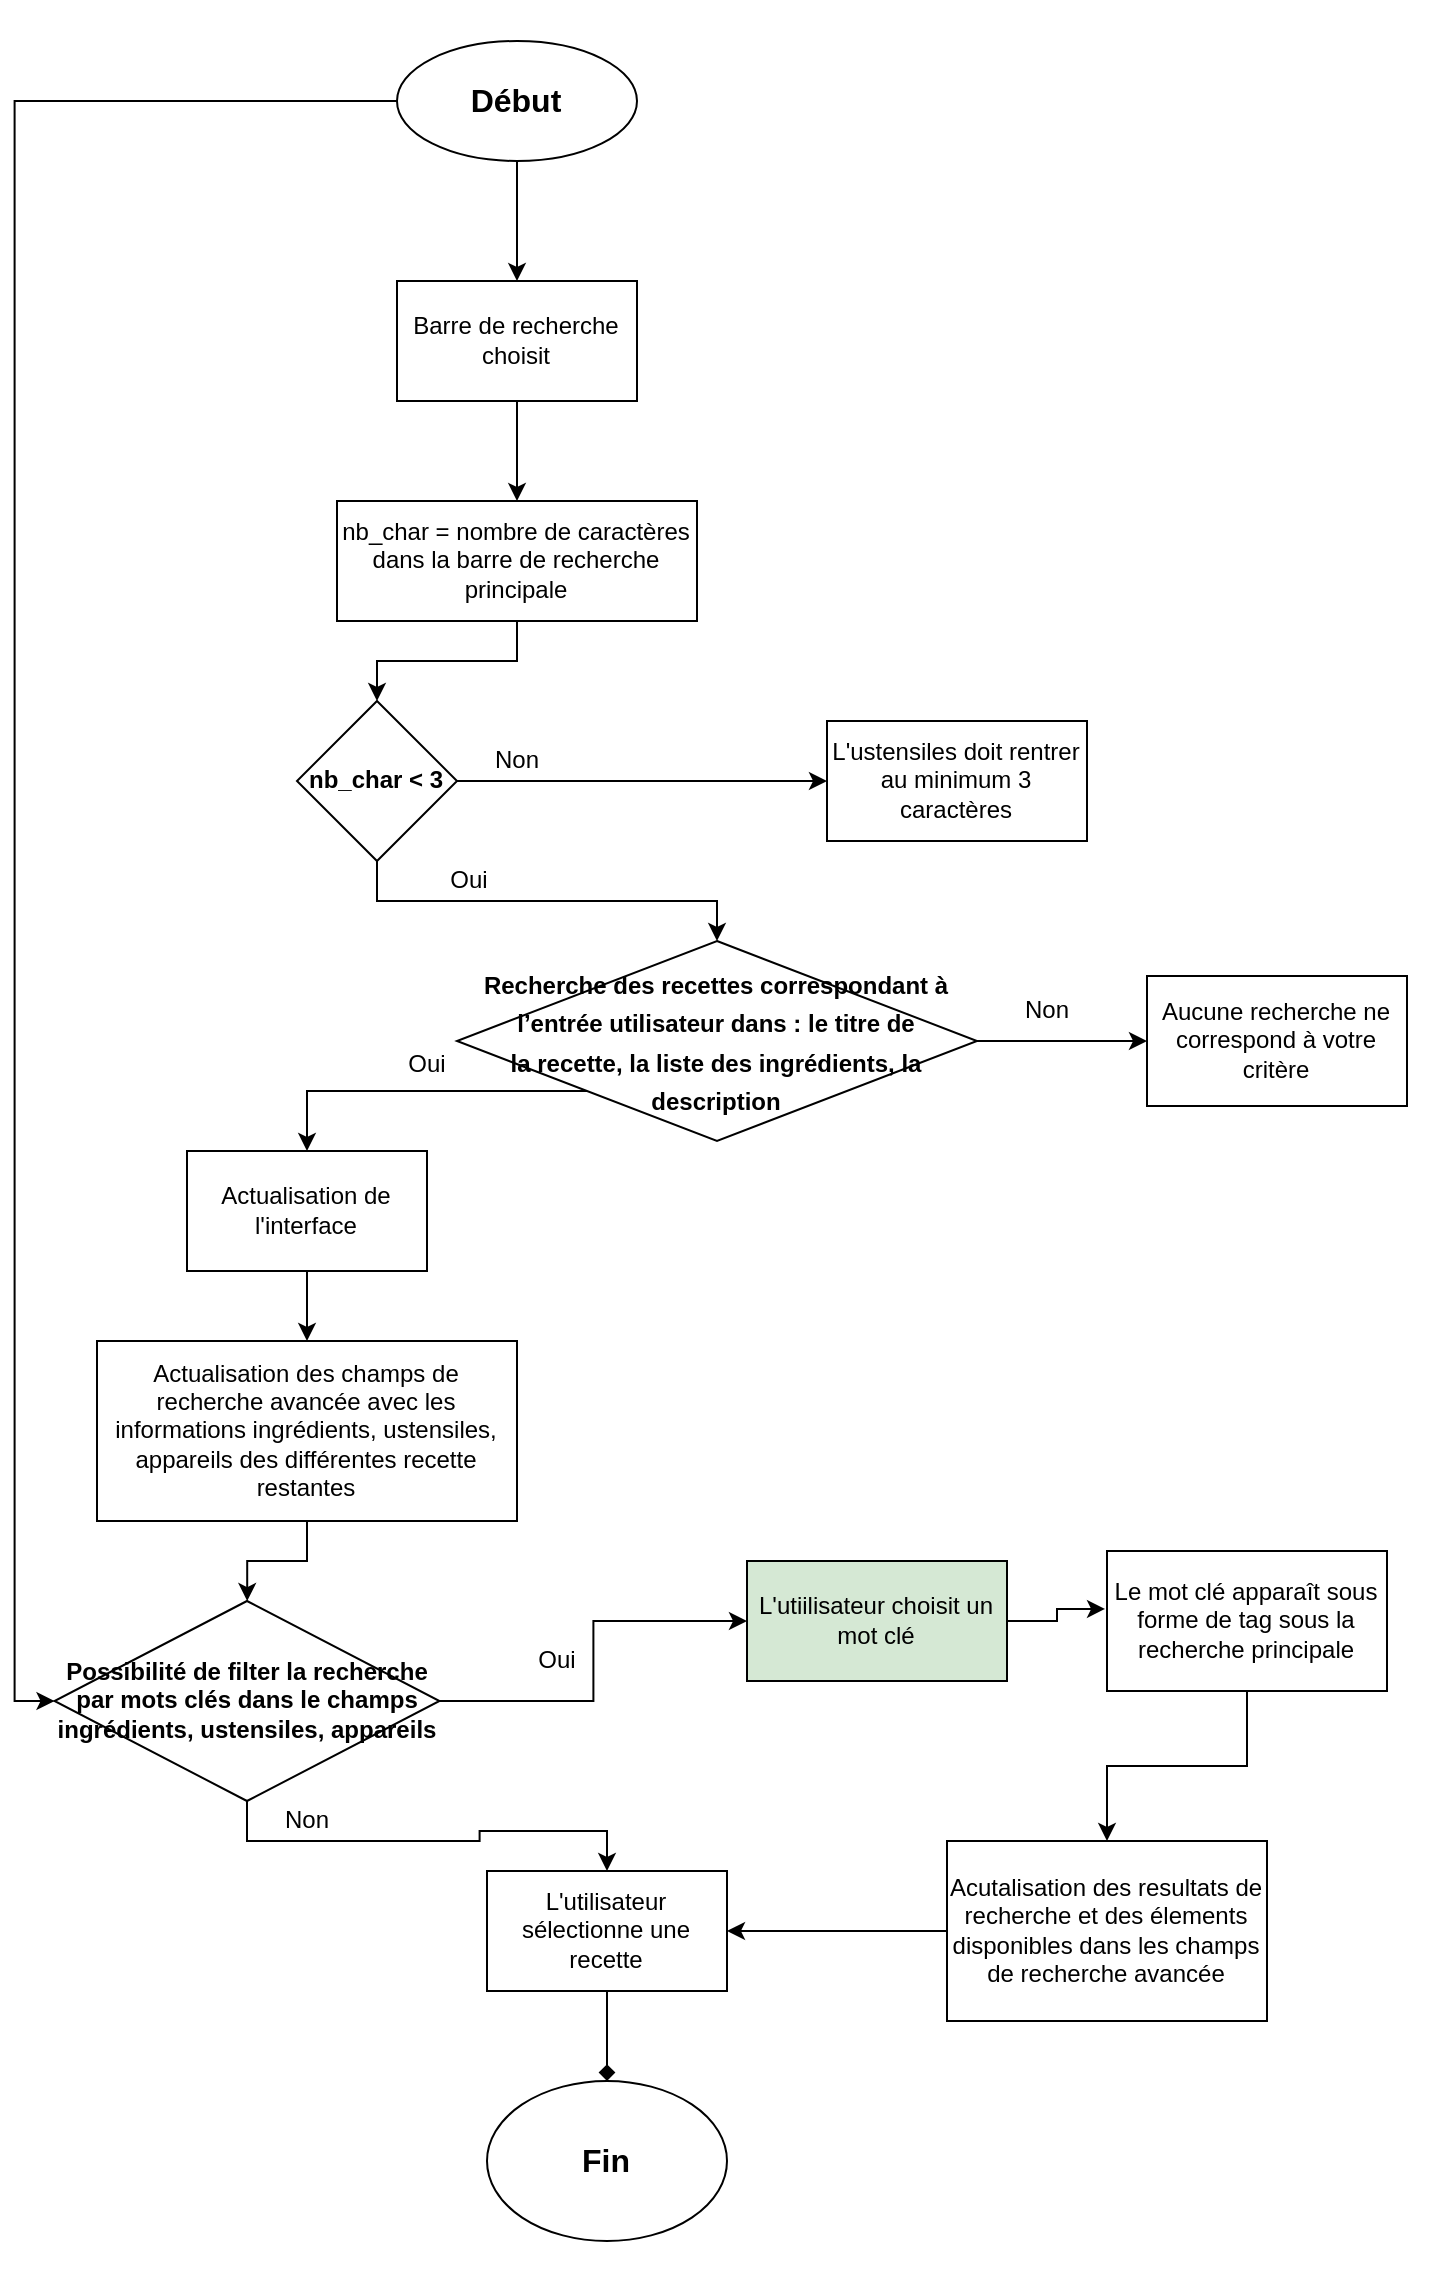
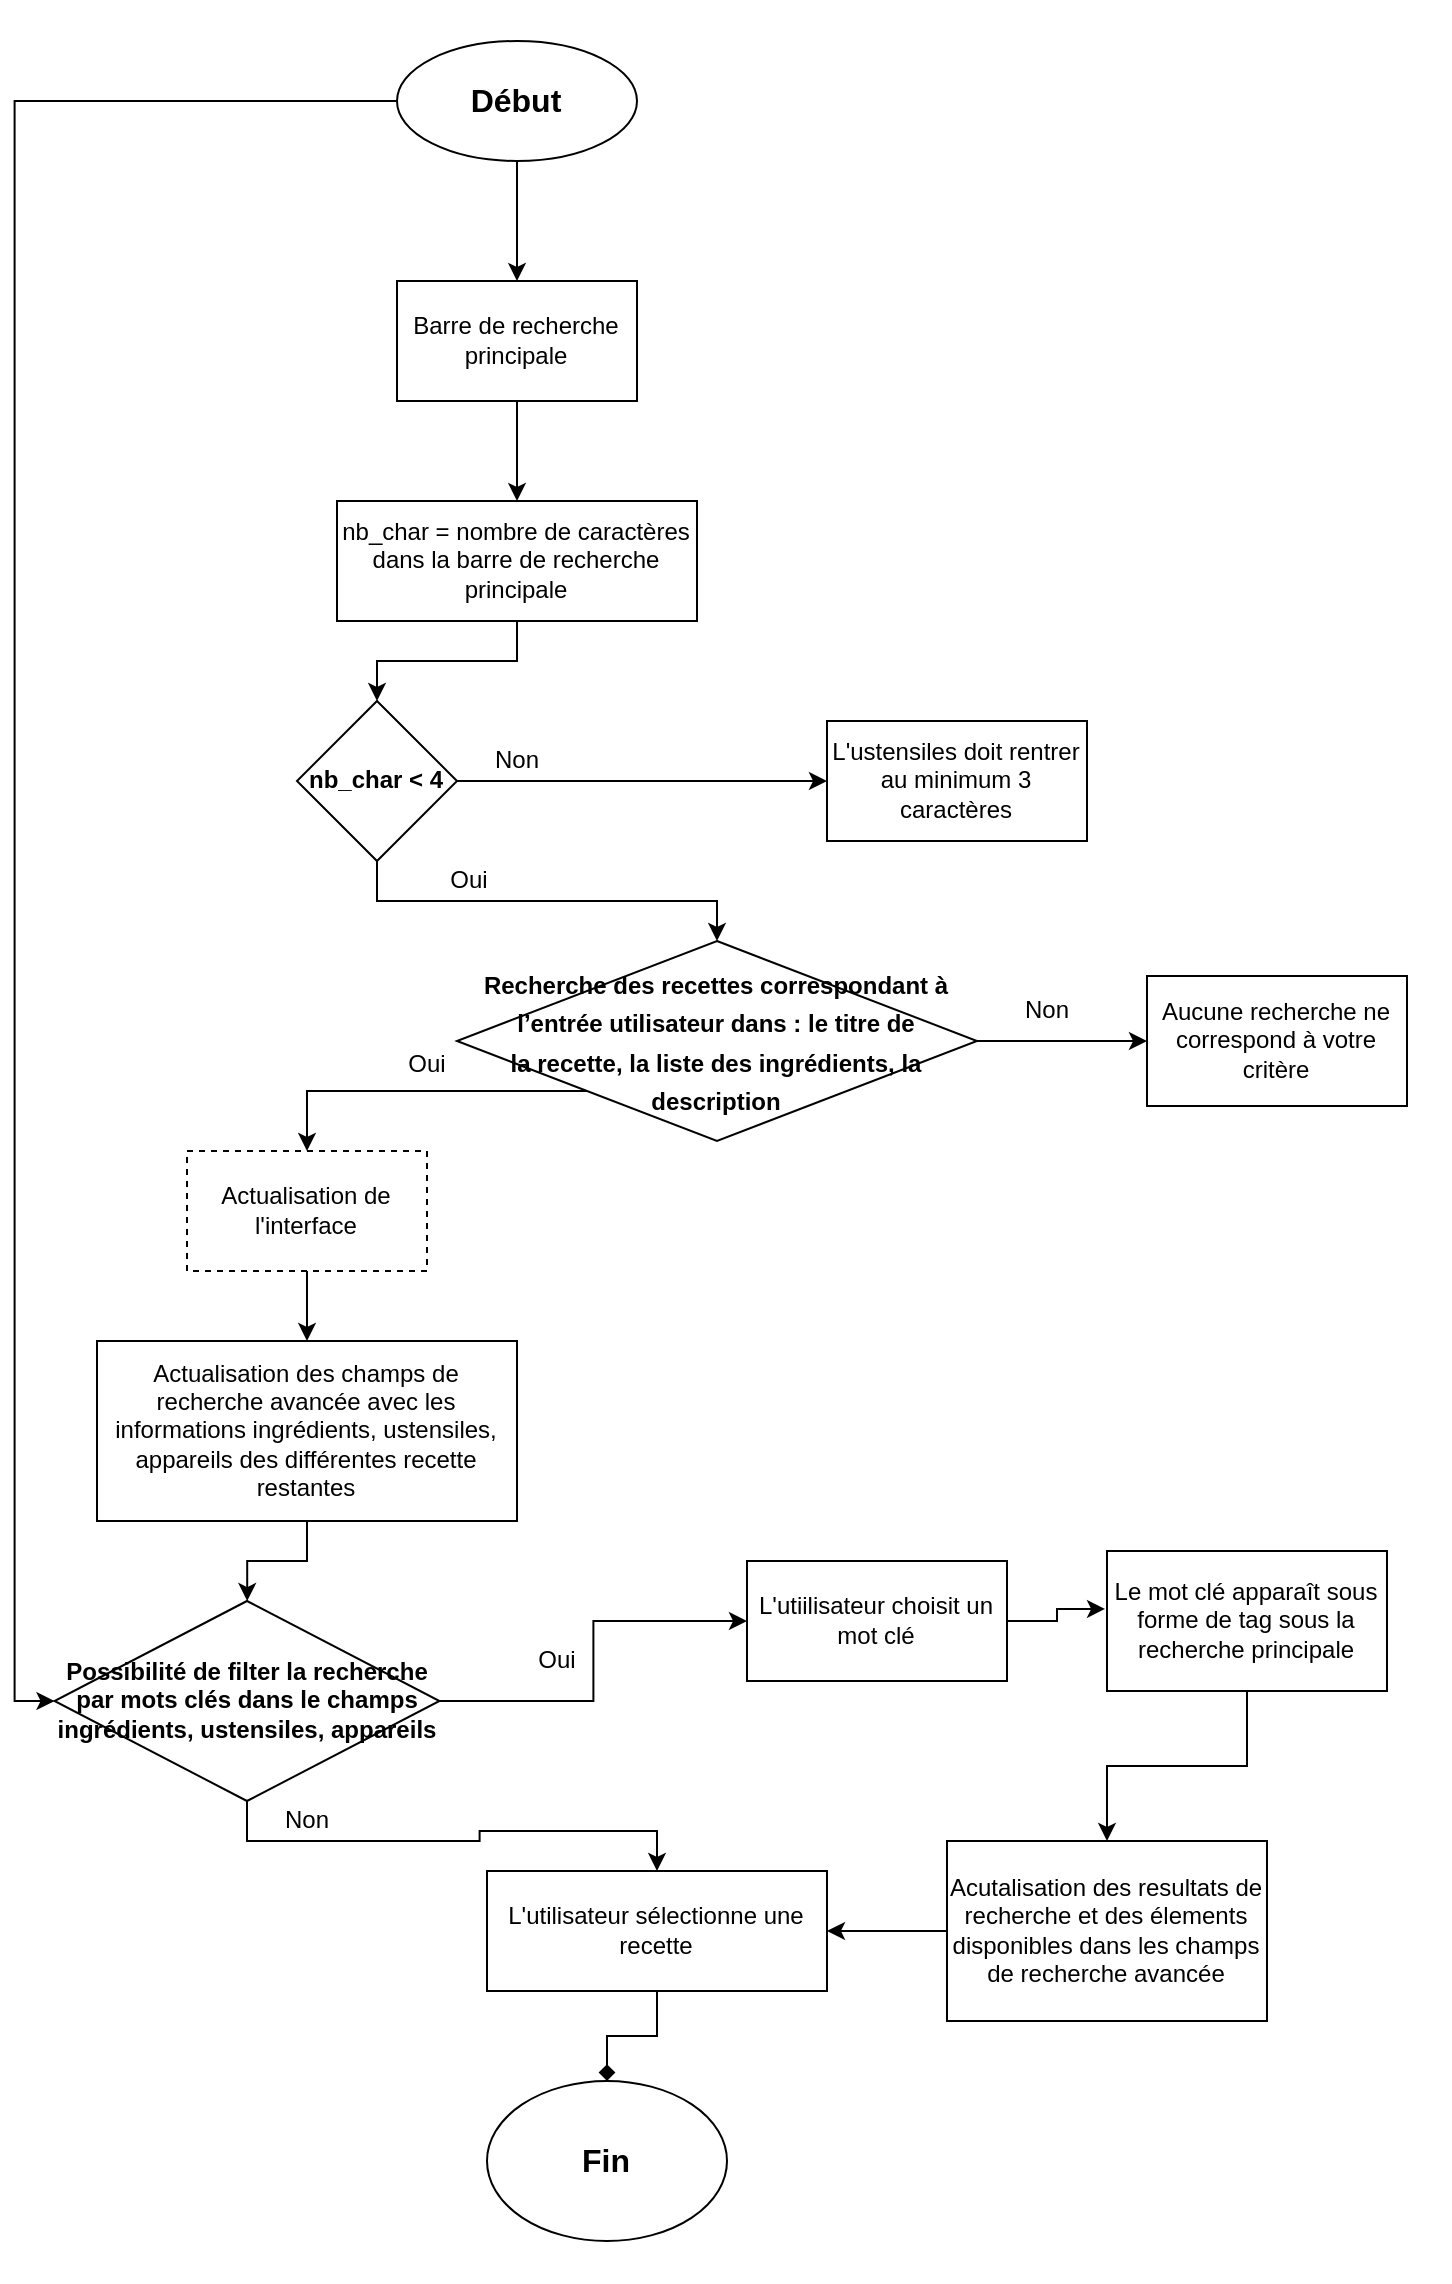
(517, 341) -> (517, 341)
(377, 781) -> (377, 781)
(307, 1211) -> (307, 1211)
(877, 1621) -> (877, 1621)
(607, 1931) -> (657, 1931)
